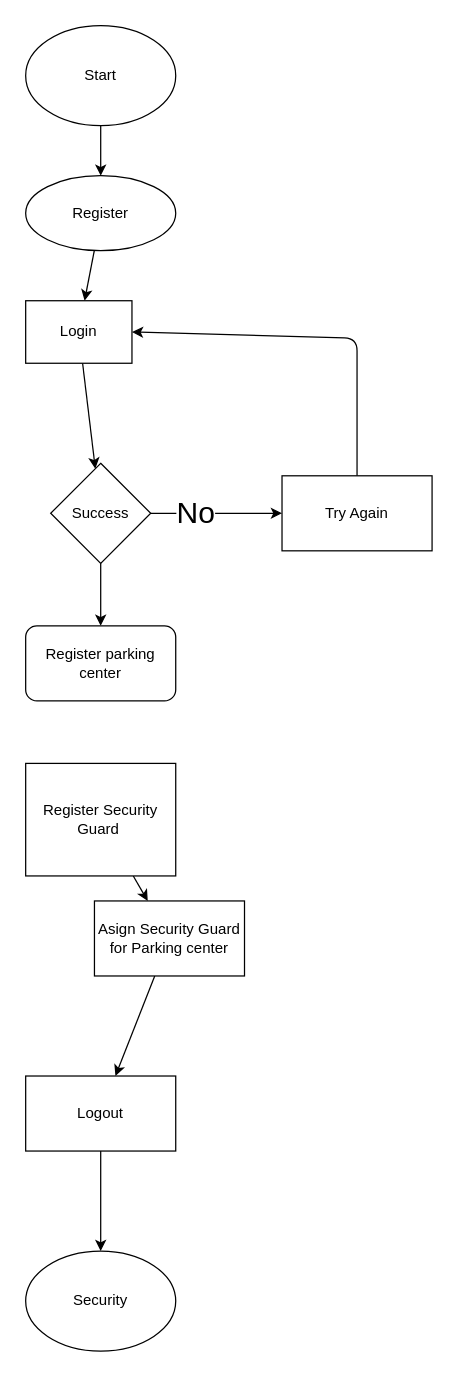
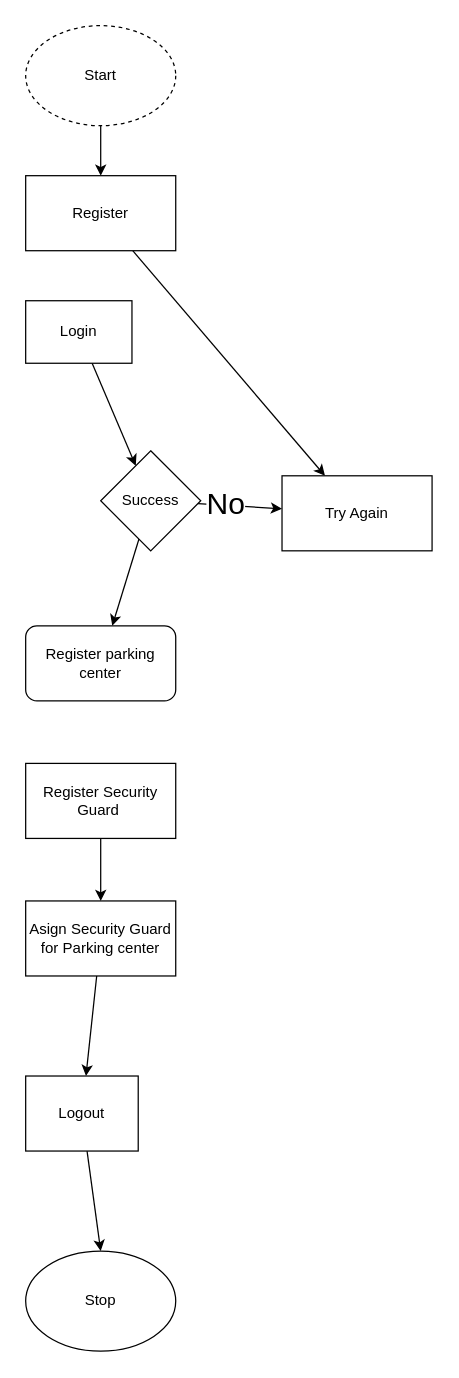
(101, 76) -> (101, 76)
(101, 213) -> (101, 213)
(90, 271) -> (226, 360)
(312, 337) -> none
(101, 513) -> (151, 501)
(101, 819) -> (101, 801)
(169, 938) -> (101, 938)
(101, 1113) -> (82, 1113)
(101, 1301) -> (101, 1301)
